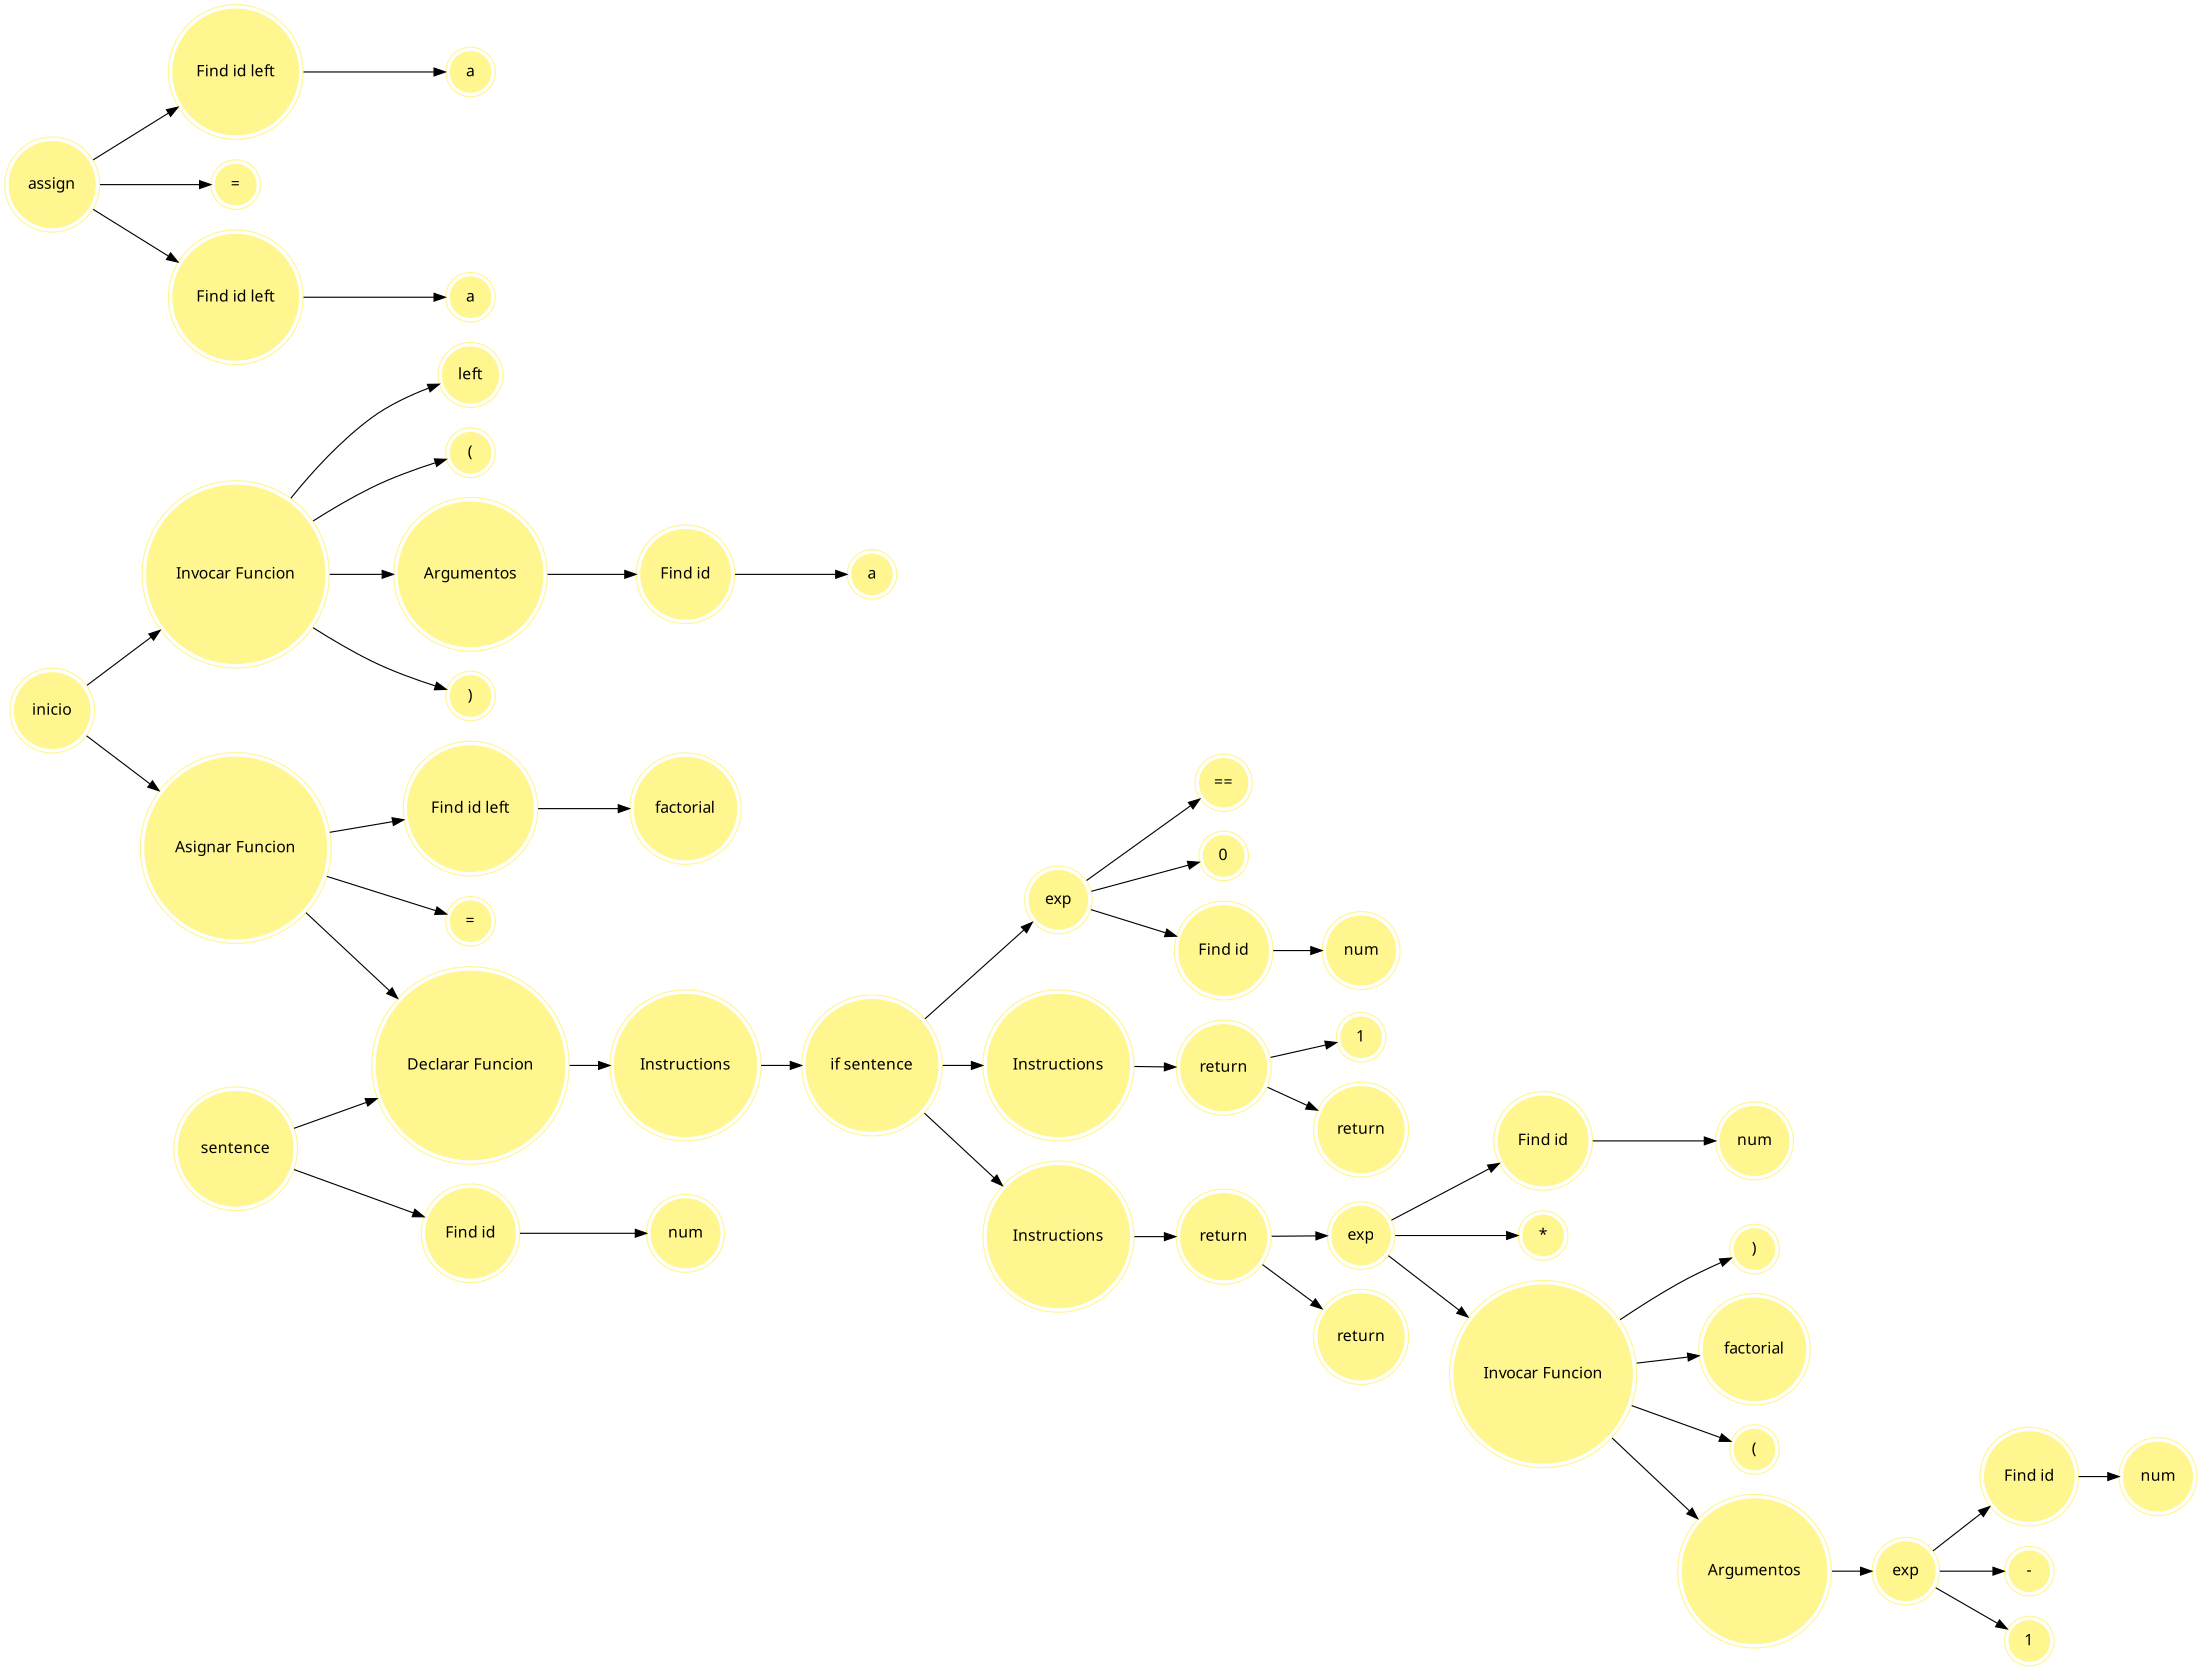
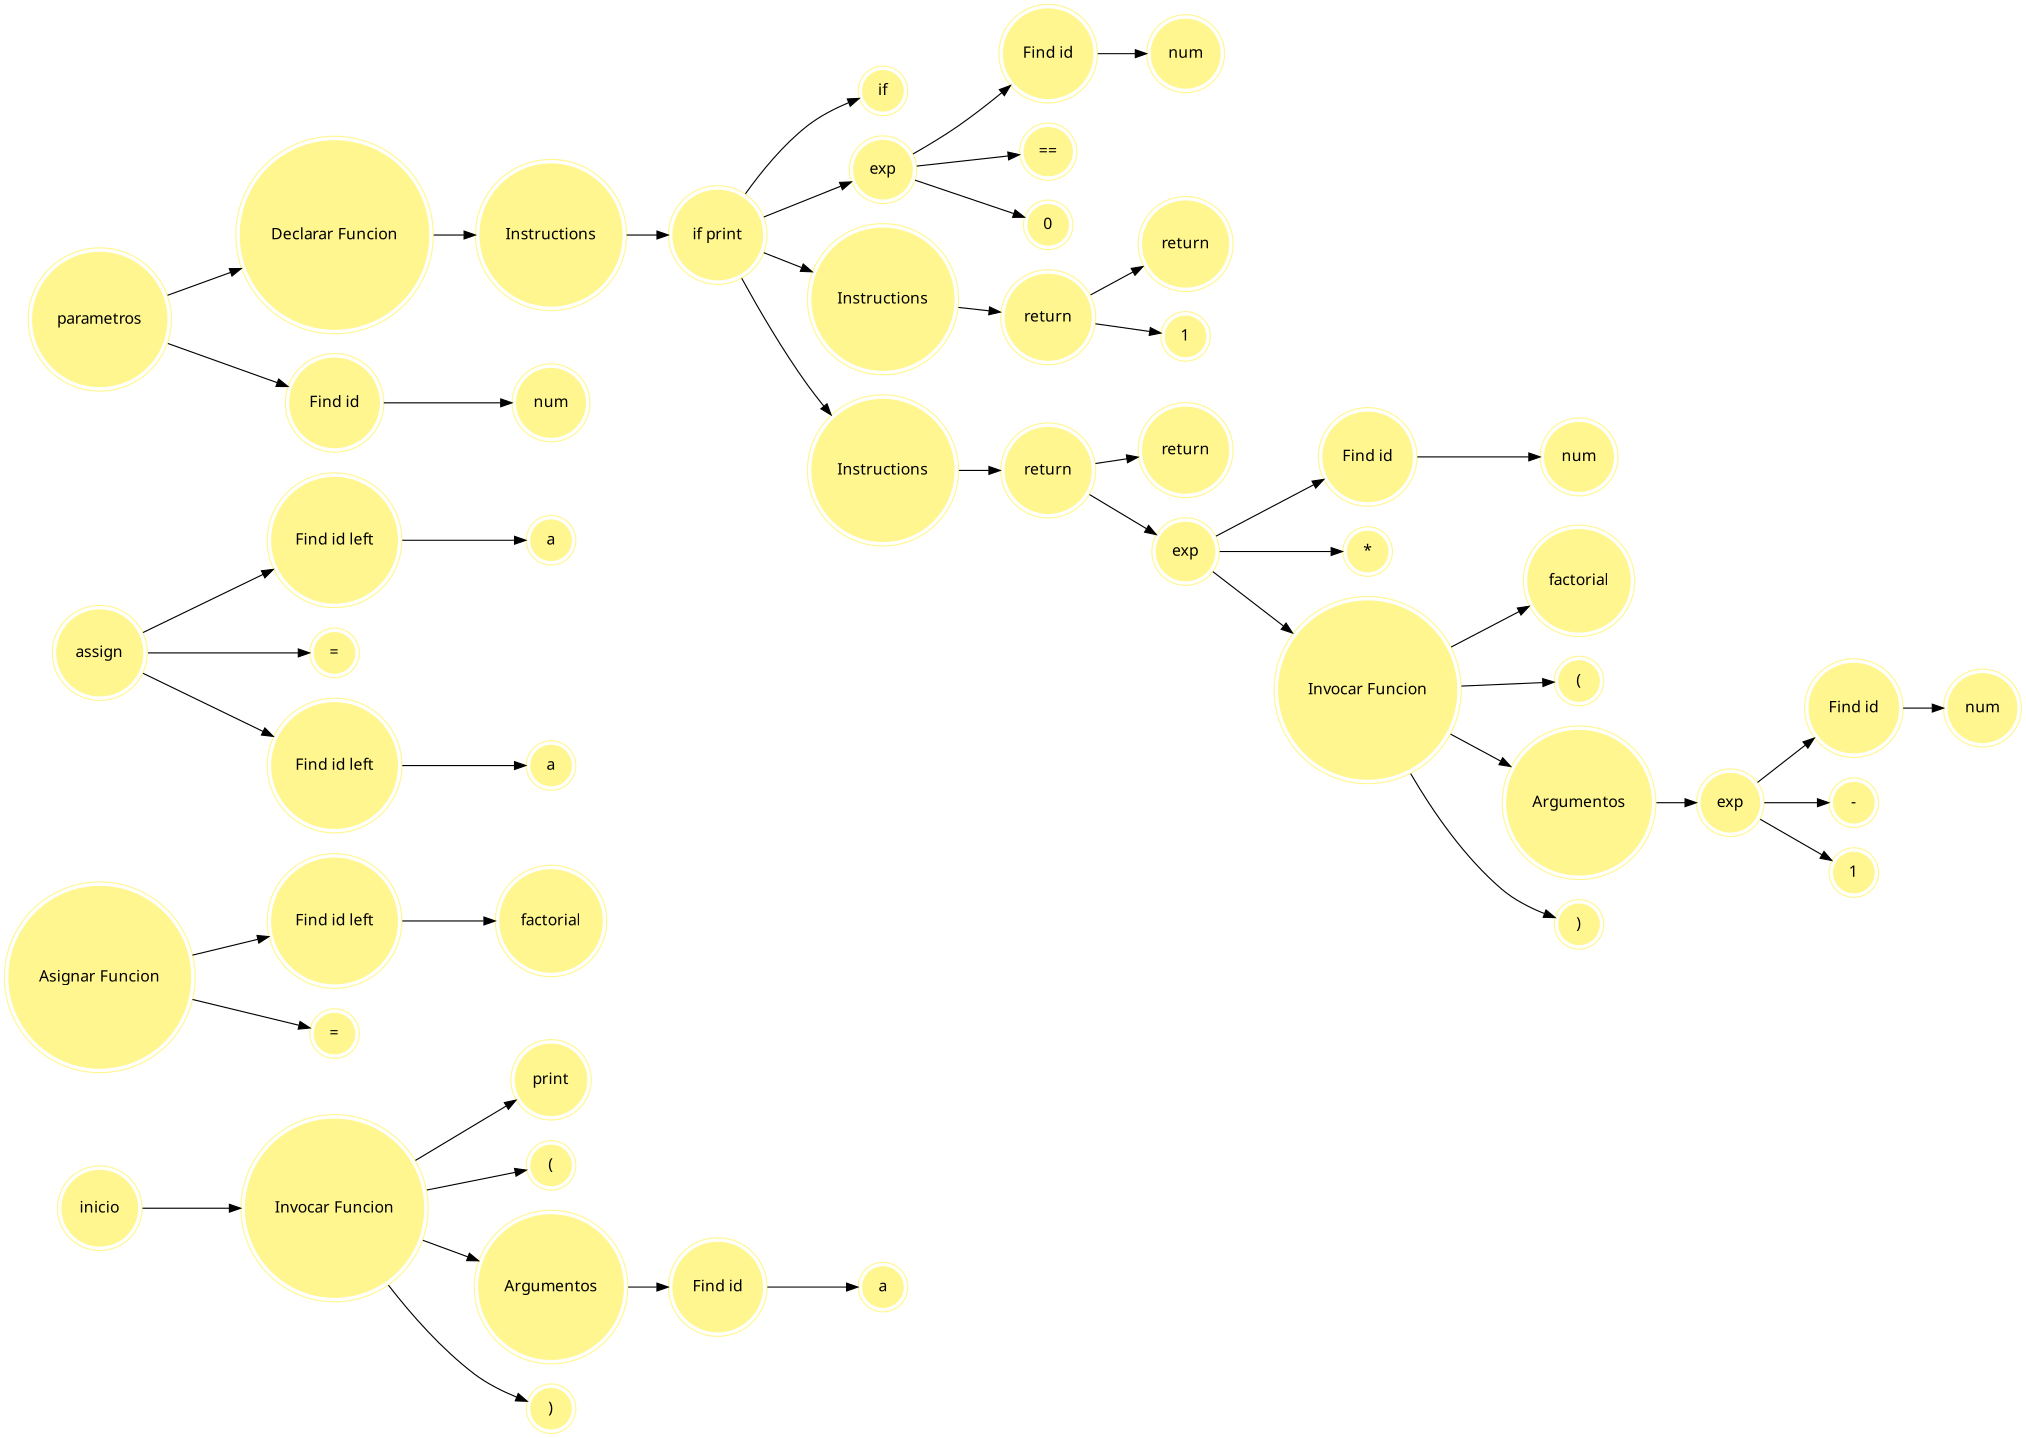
none -> (883, 91)
(471, 375) -> (551, 1080)
(118, 760) -> none
(348, 952) -> none
(872, 1065) -> (718, 235)
(236, 1149) -> (100, 319)
